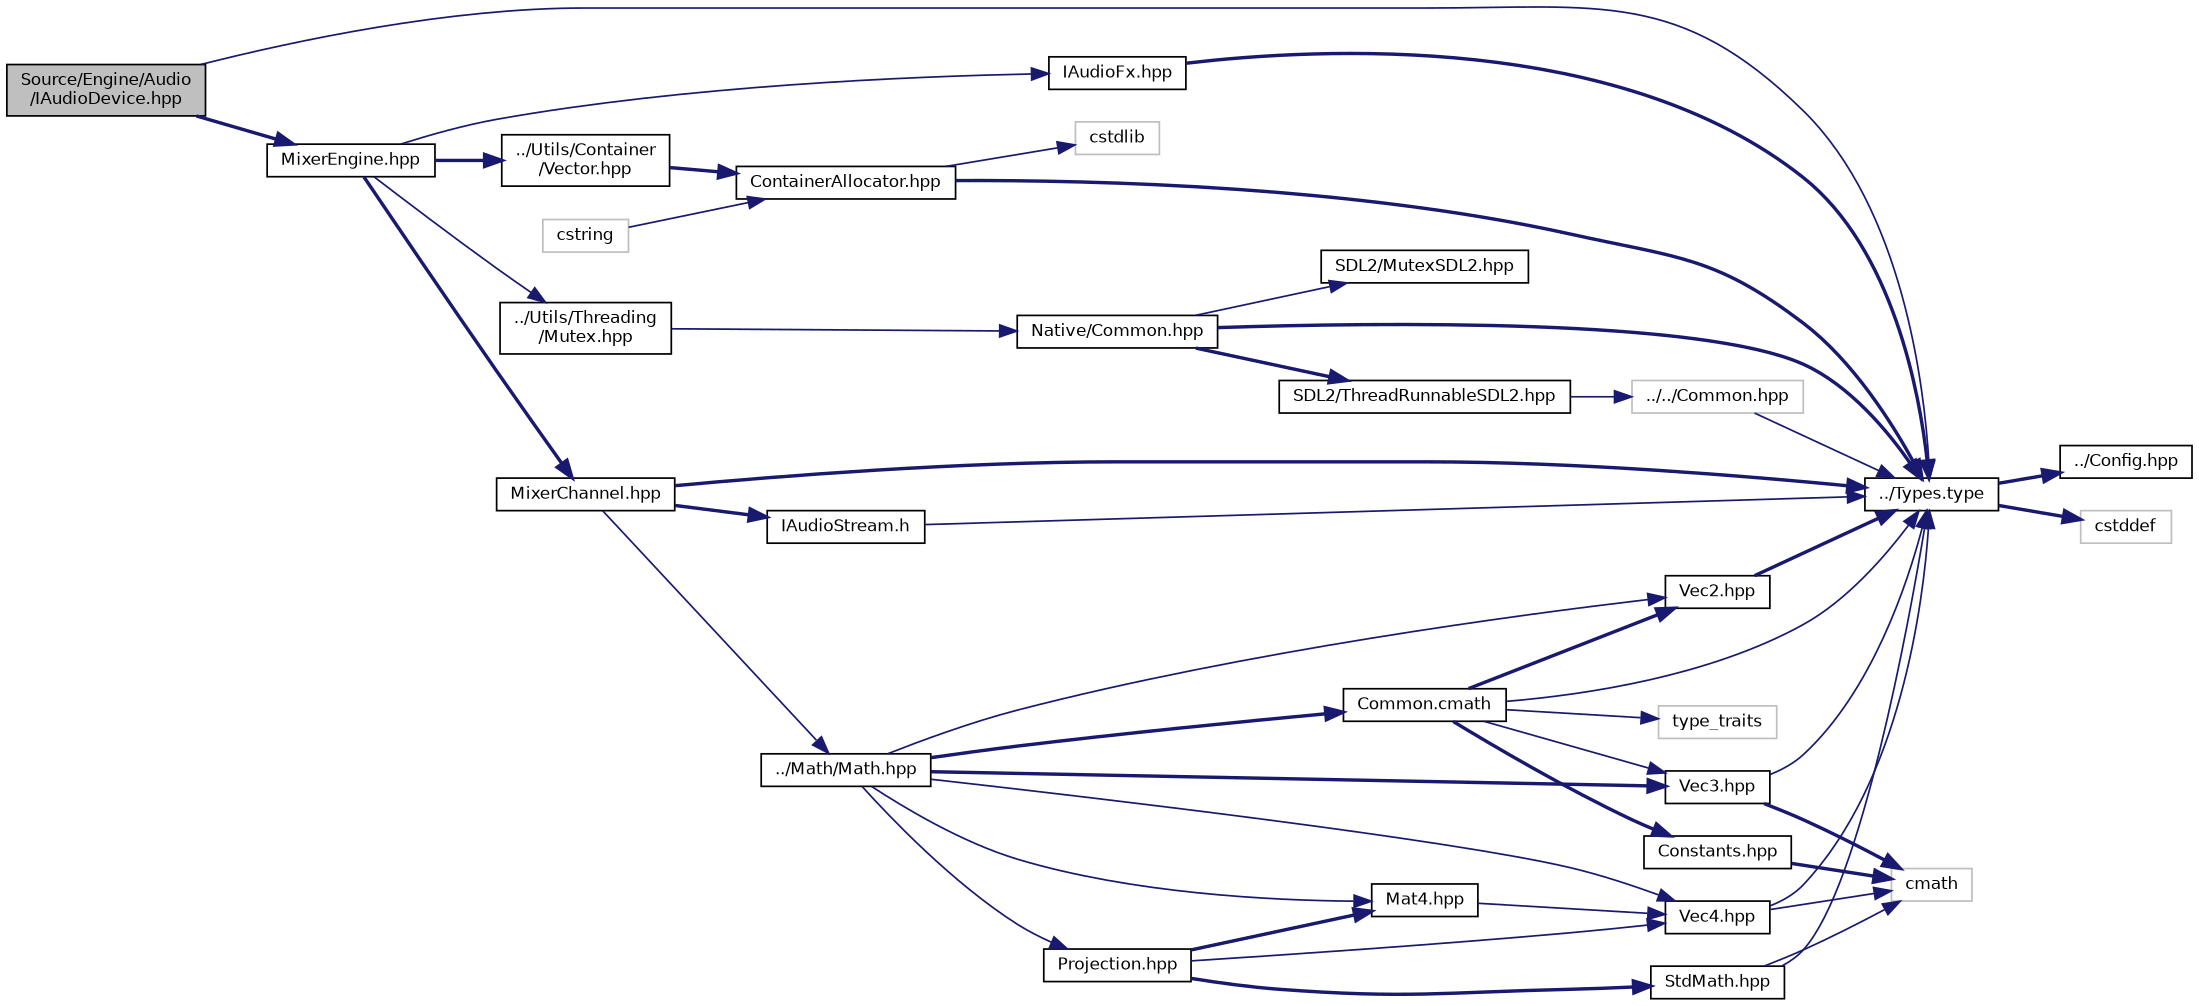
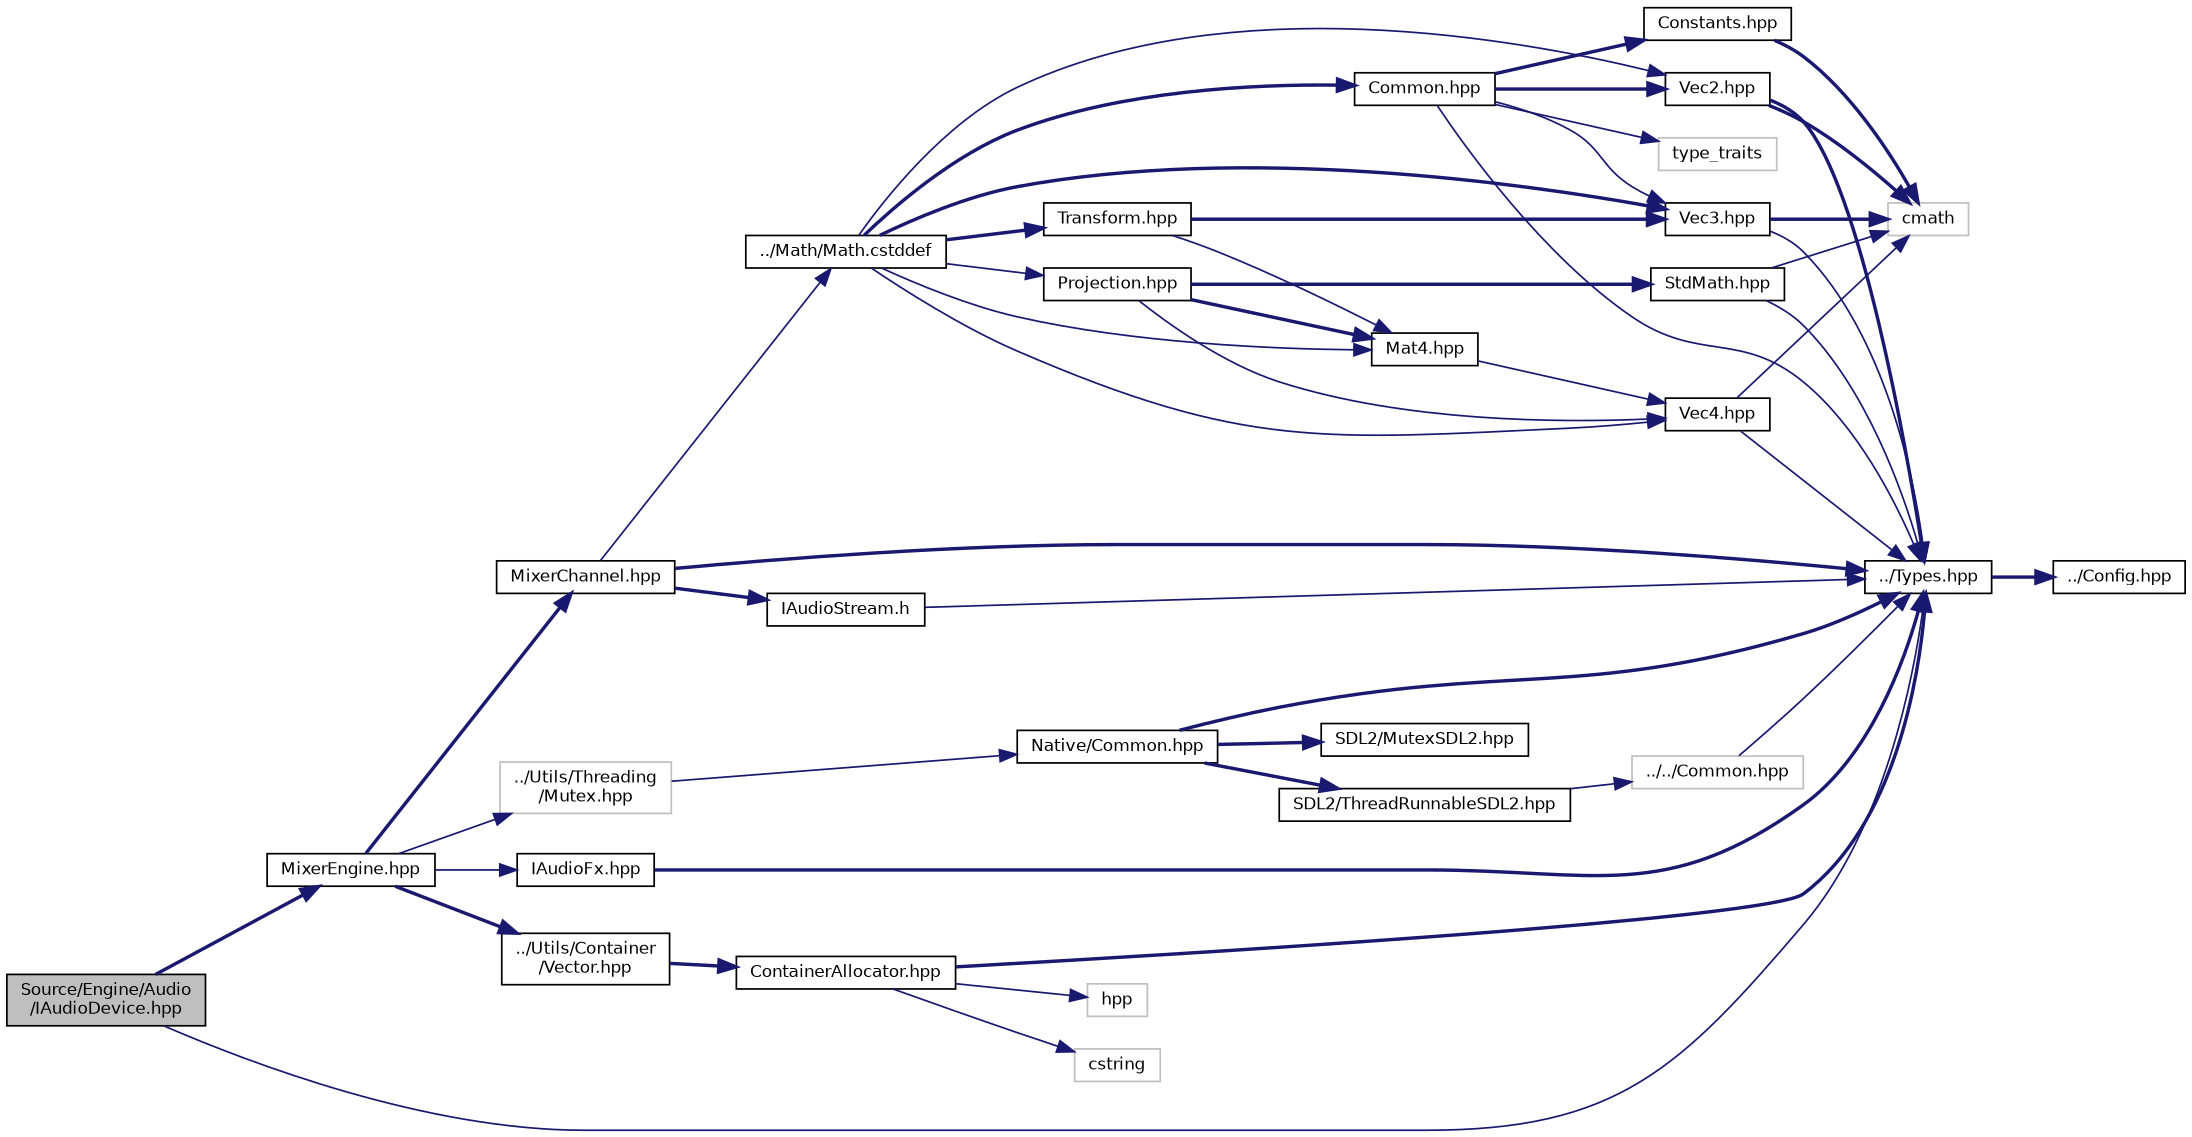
(1117, 138) -> (1117, 1000)
none -> (1836, 143)
(688, 215) -> (975, 1018)
none -> (1117, 219)
(1263, 301) -> (1261, 743)
(586, 328) -> (586, 788)
(1932, 494) -> (1928, 577)
(2126, 527) -> none
(1425, 705) -> (1425, 89)
(846, 770) -> (846, 252)
